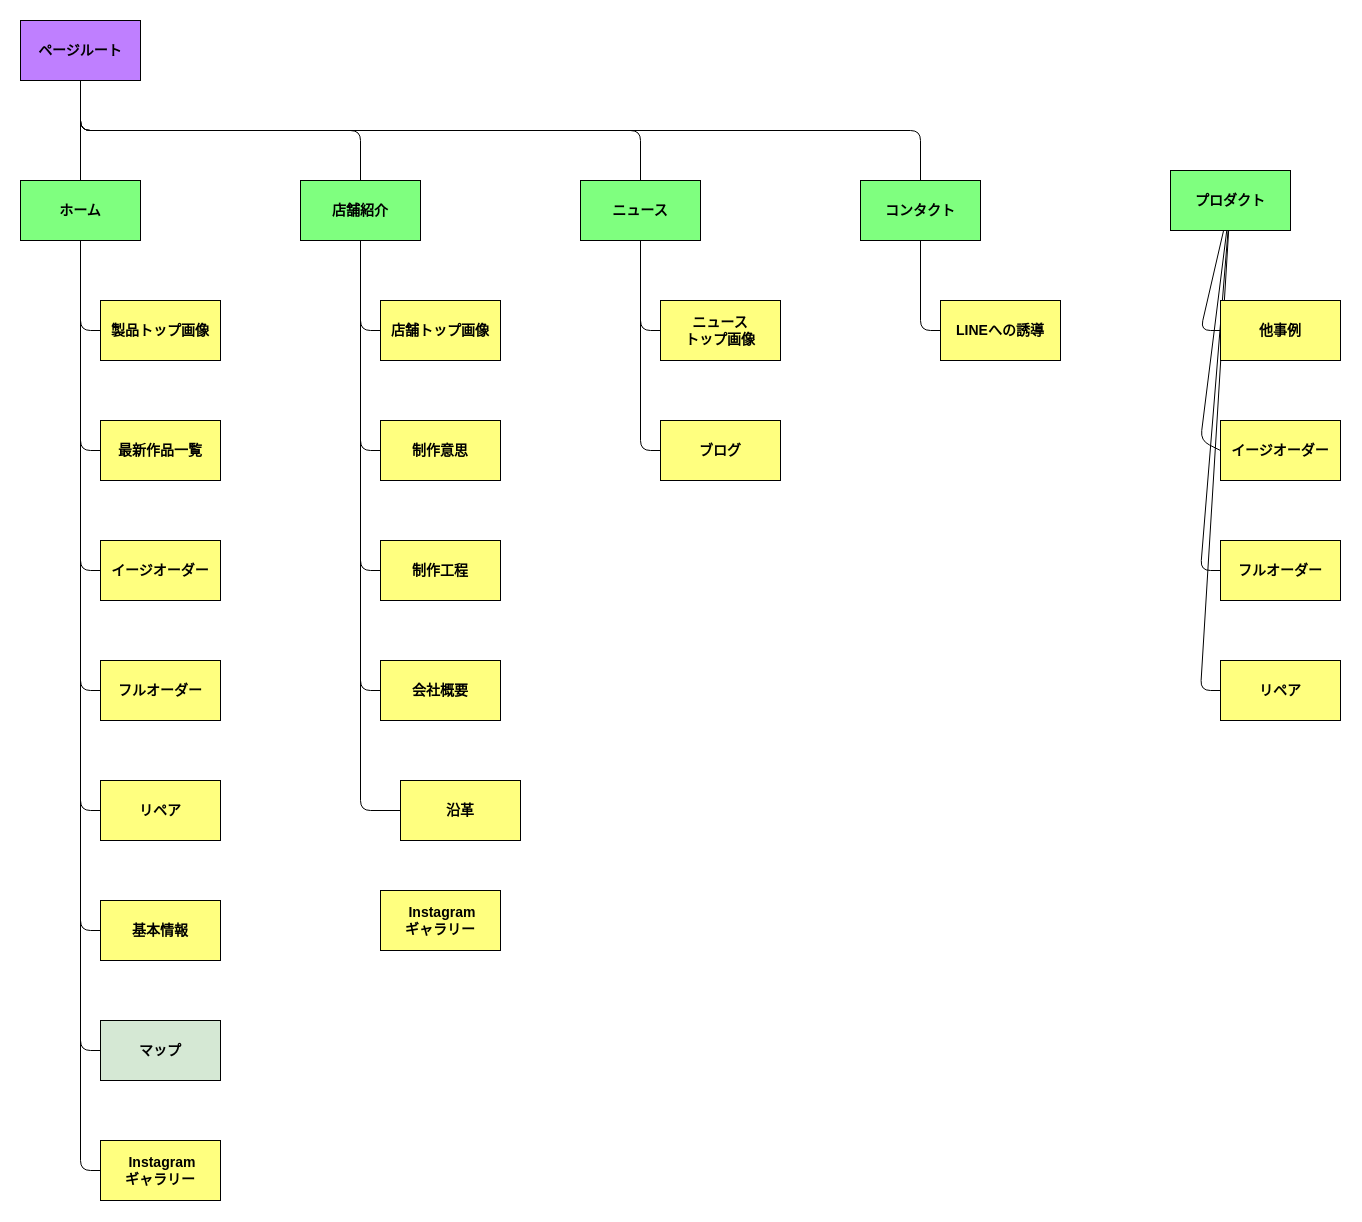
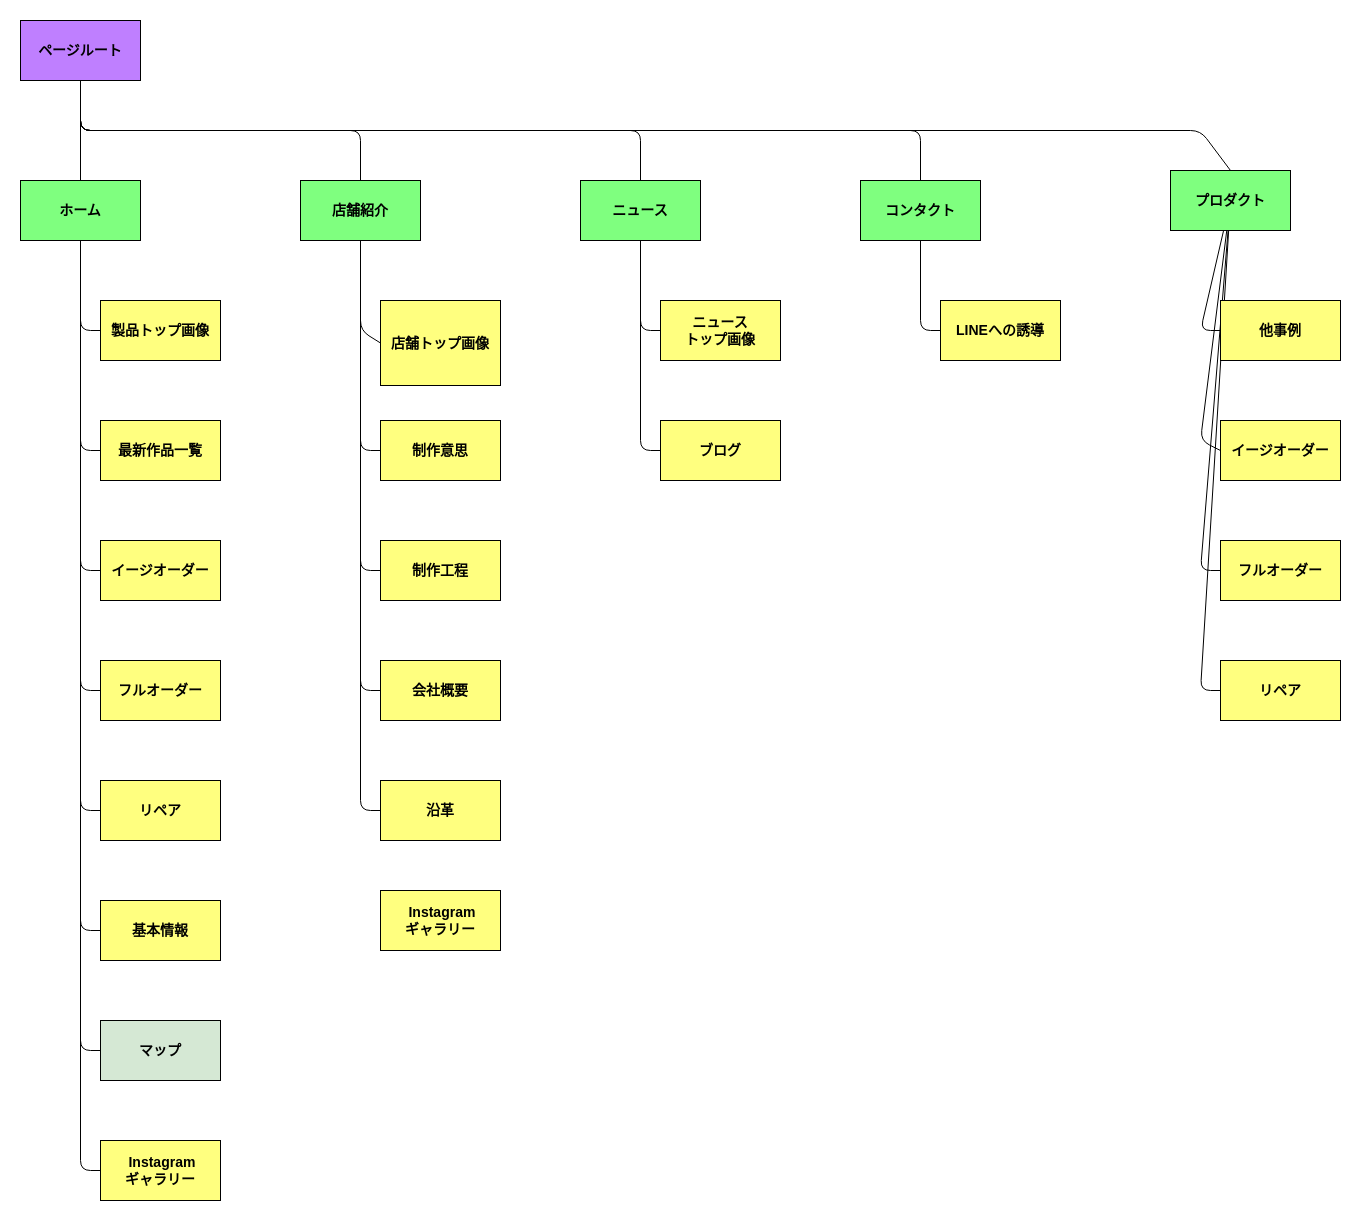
none -> (1079, 131)
(441, 331) -> (441, 343)
(461, 811) -> (441, 811)
